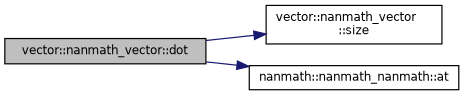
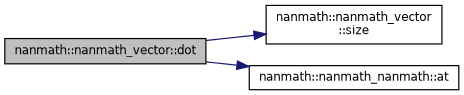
(354, 25) -> (354, 25)
(105, 51) -> (105, 51)
